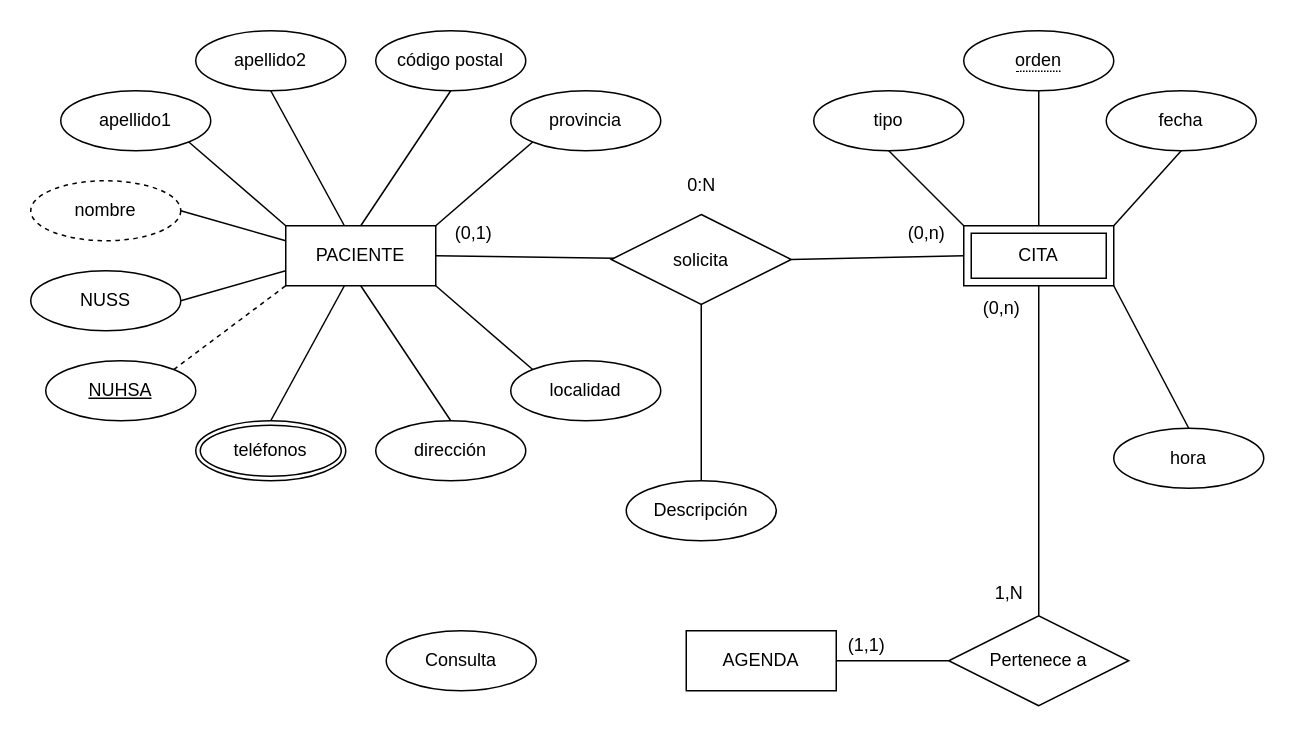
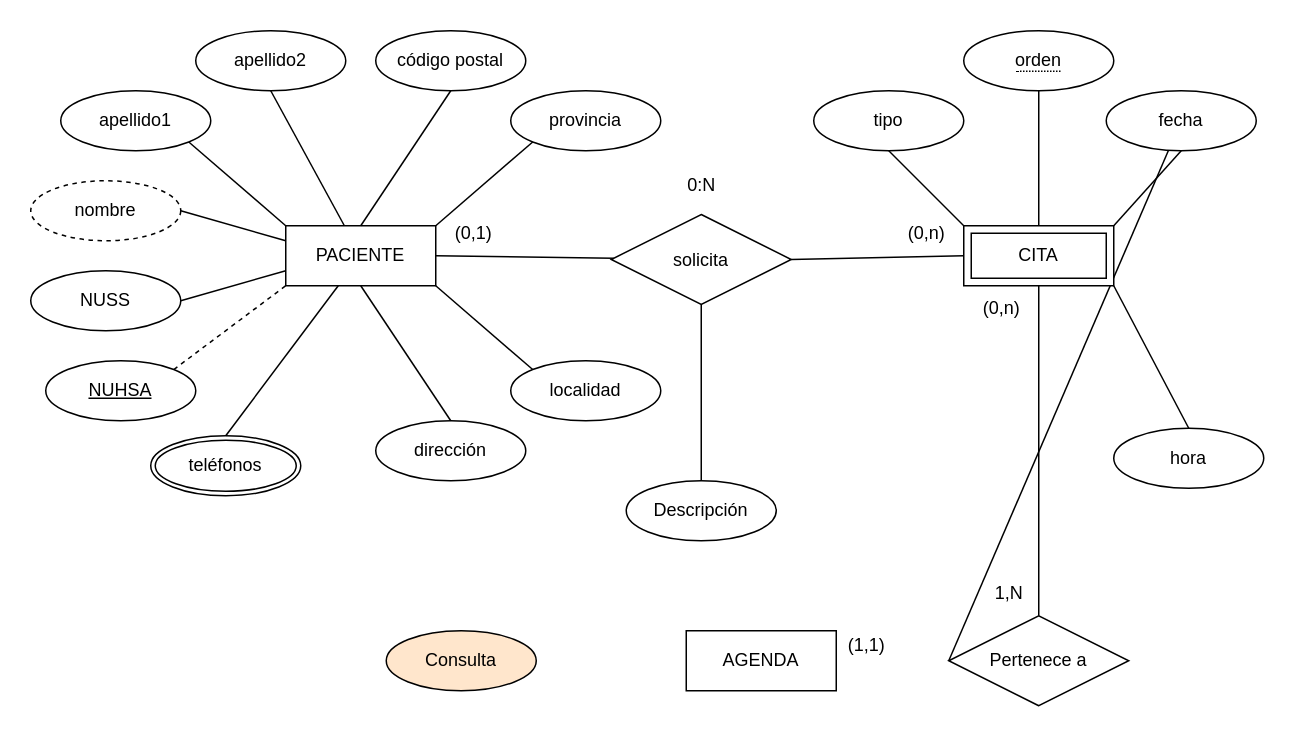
(271, 451) -> (226, 466)
(461, 661) -> (461, 661)
(892, 661) -> (992, 560)
